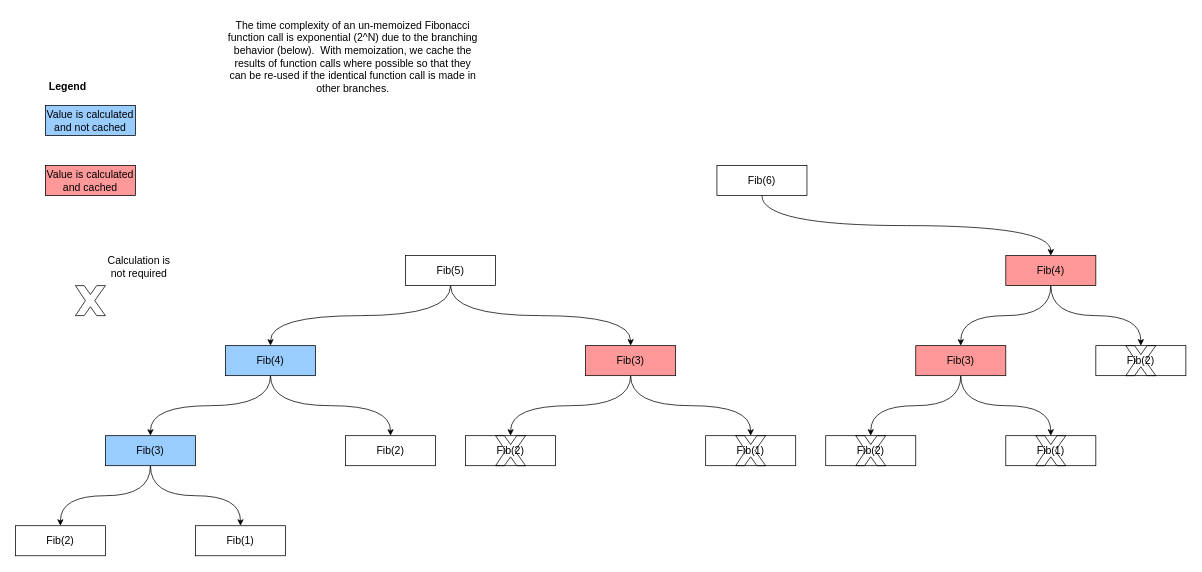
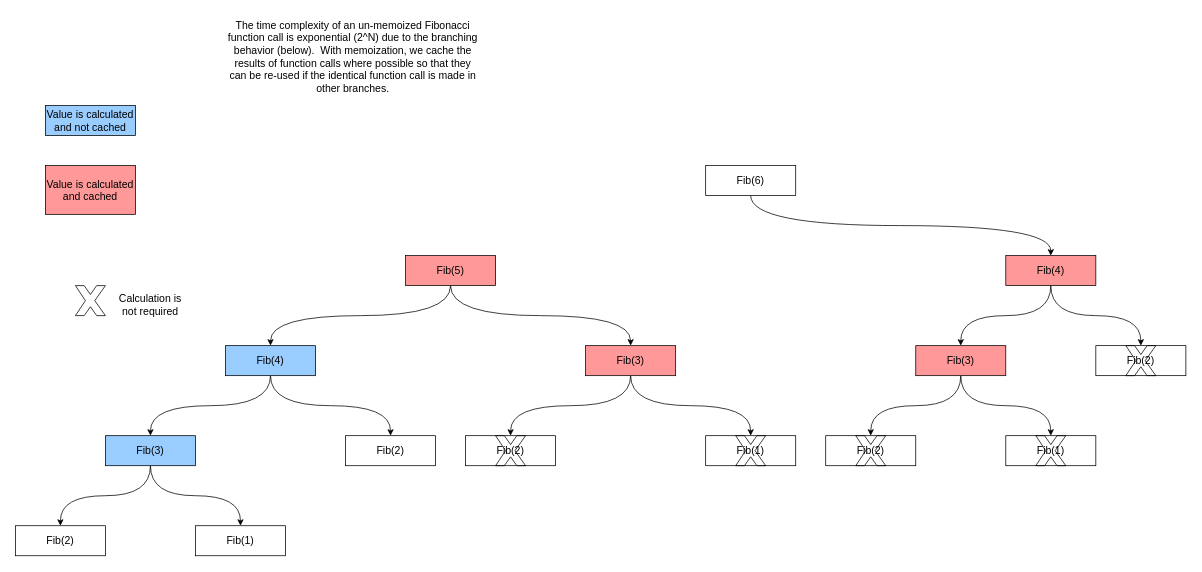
(68, 87) -> none
(90, 180) -> (90, 190)
(762, 180) -> (750, 180)
(139, 267) -> (150, 304)
(450, 270) -> (450, 270)
